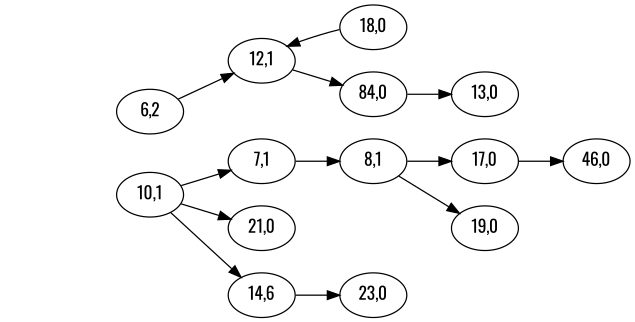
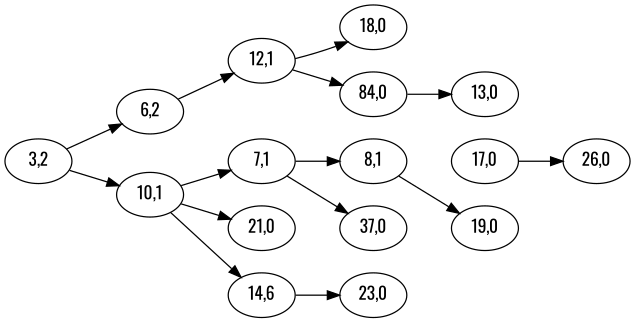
(319, 35) -> (316, 53)
none -> (38, 161)
(423, 161) -> none
(597, 161) -> (597, 161)
none -> (373, 228)
